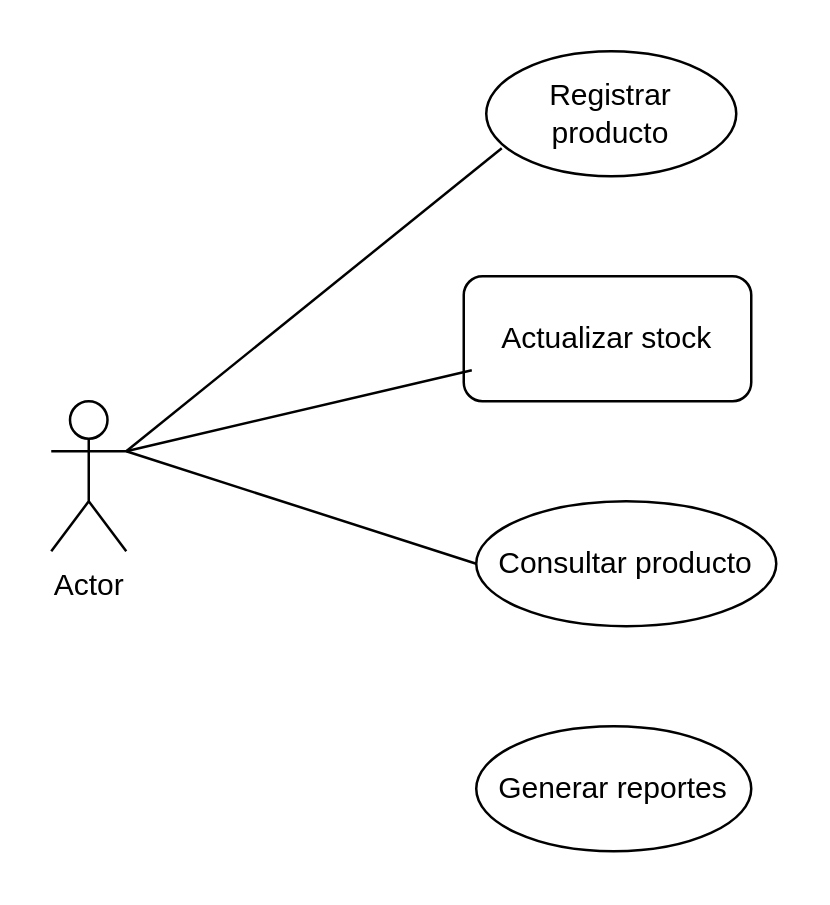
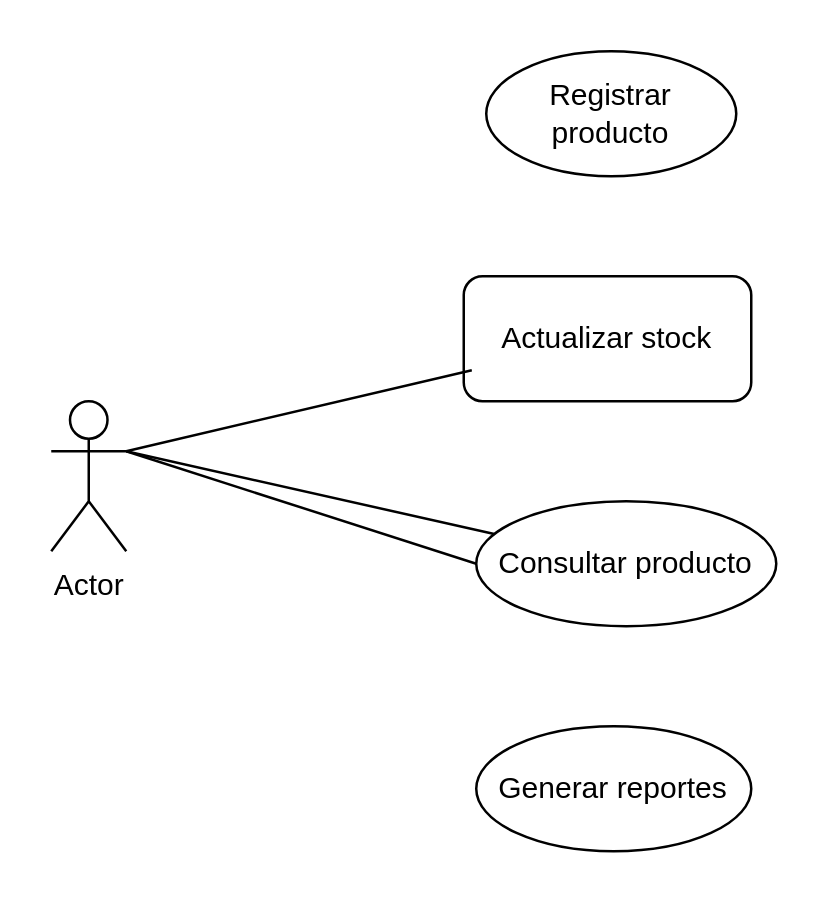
(317, 297) -> (328, 497)
